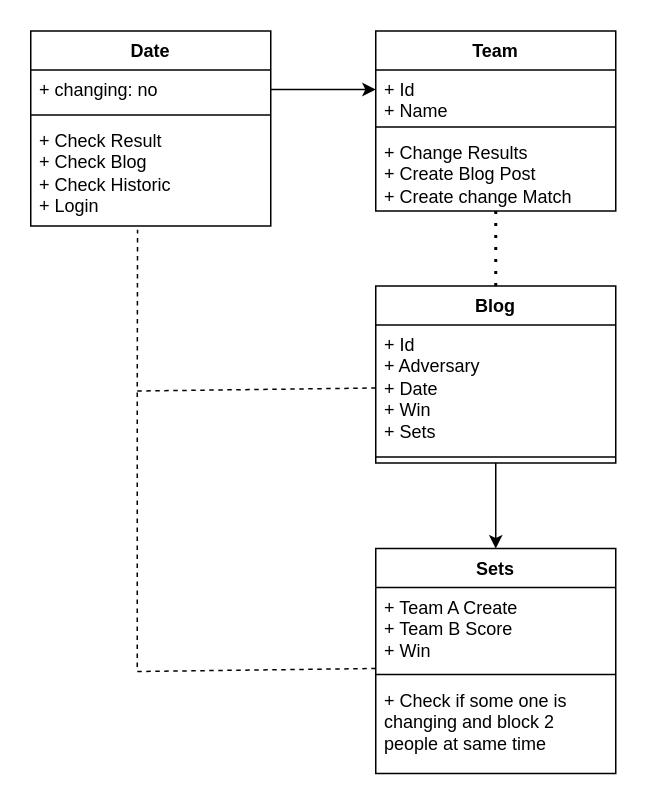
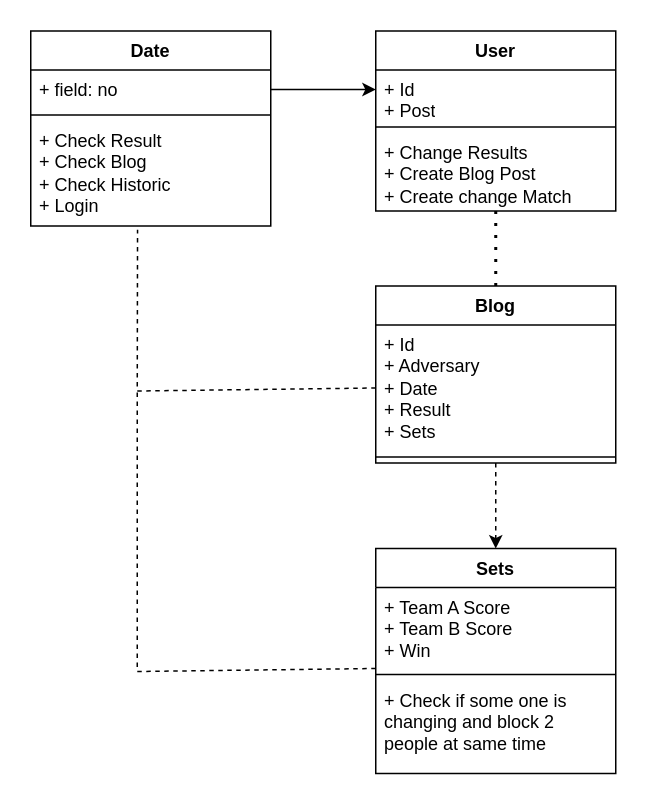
(496, 52) -> (496, 52)
(101, 91) -> (83, 91)
(413, 102) -> (413, 102)
(438, 389) -> (438, 389)
(496, 500) -> (496, 500)
(453, 630) -> (448, 630)
